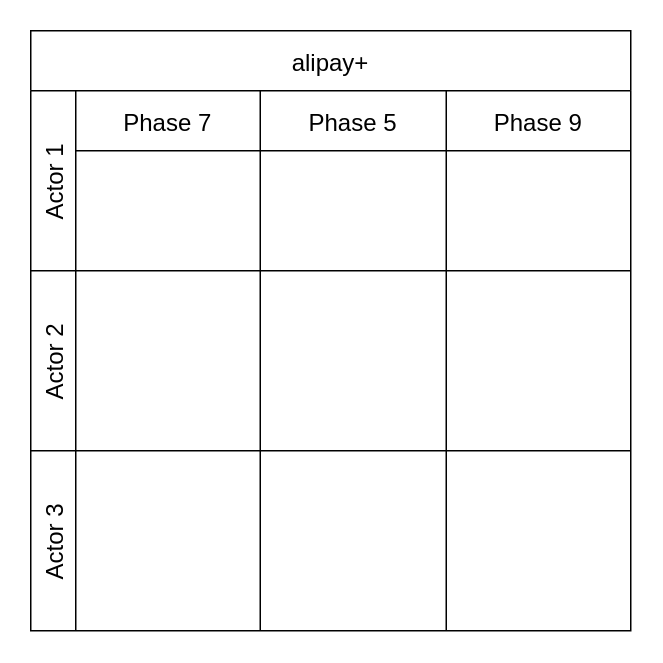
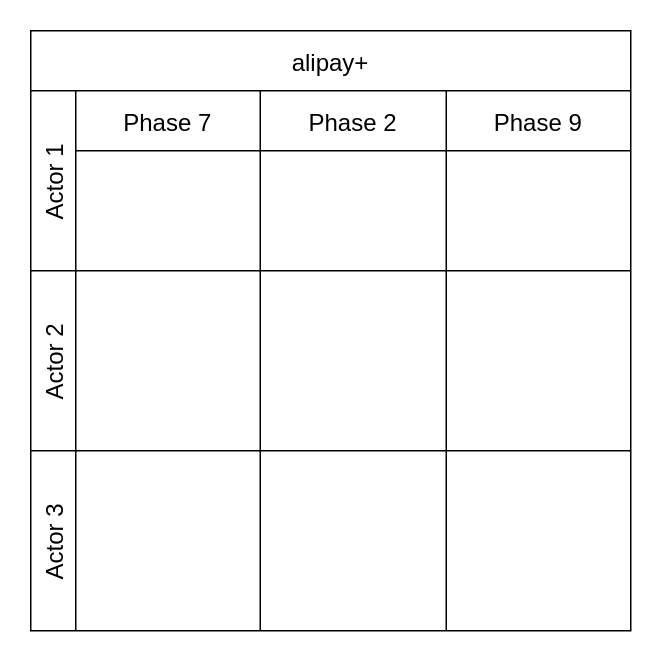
(353, 123) -> (353, 123)
